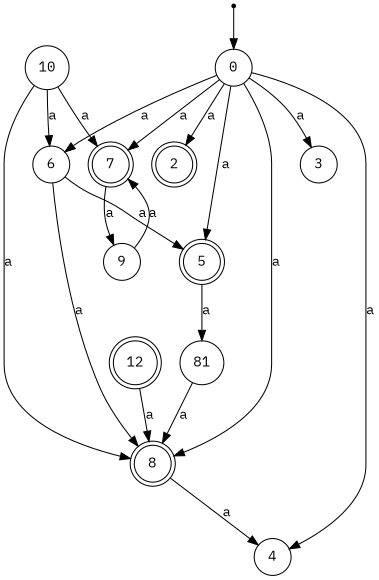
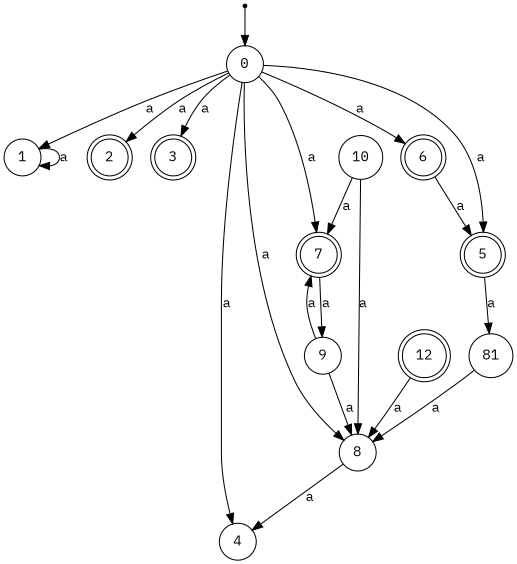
(48, 113) -> none
none -> (23, 157)
(51, 165) -> (423, 157)
(319, 165) -> (173, 157)
(76, 316) -> (338, 399)
(153, 464) -> (358, 453)
